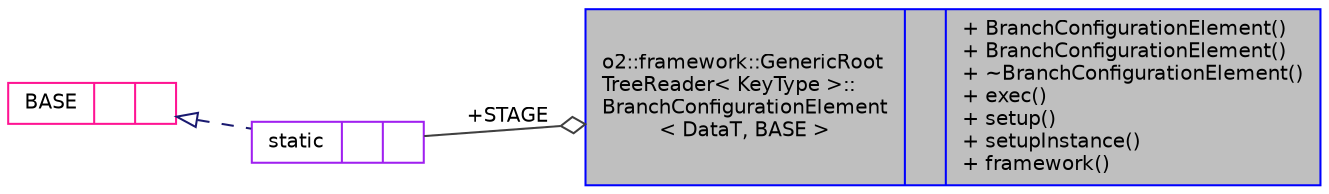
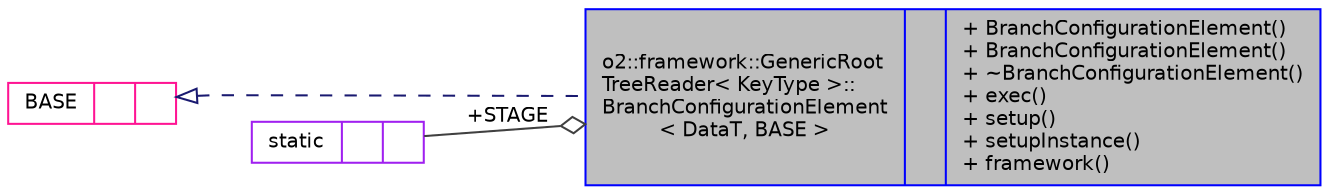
(224, 124) -> (391, 96)
